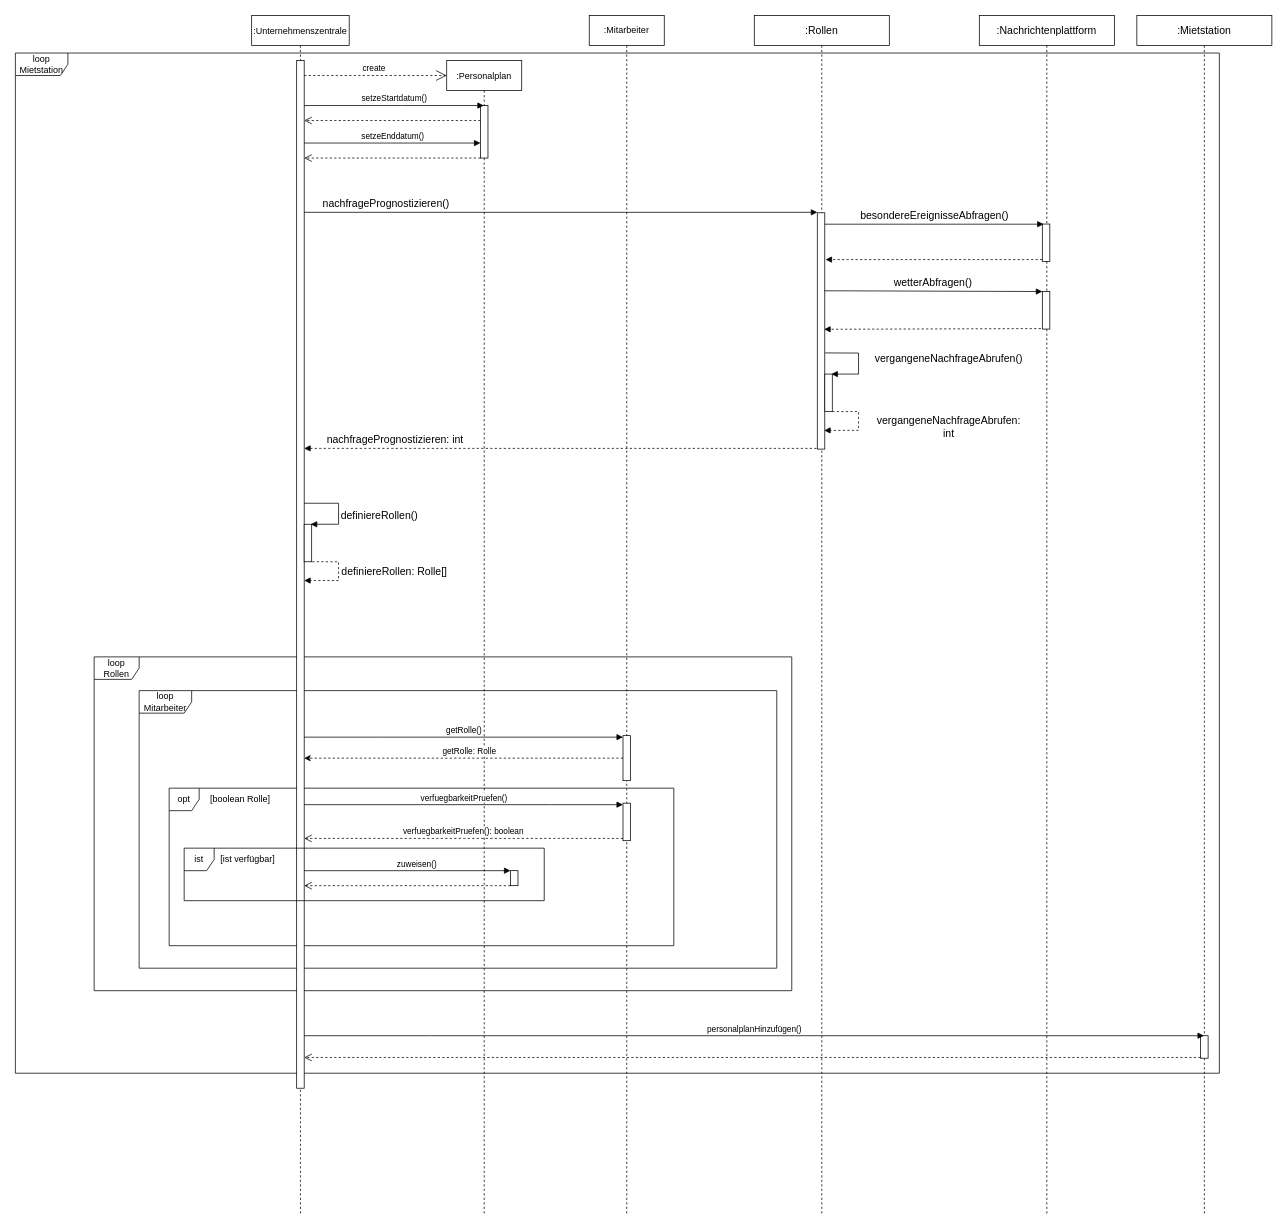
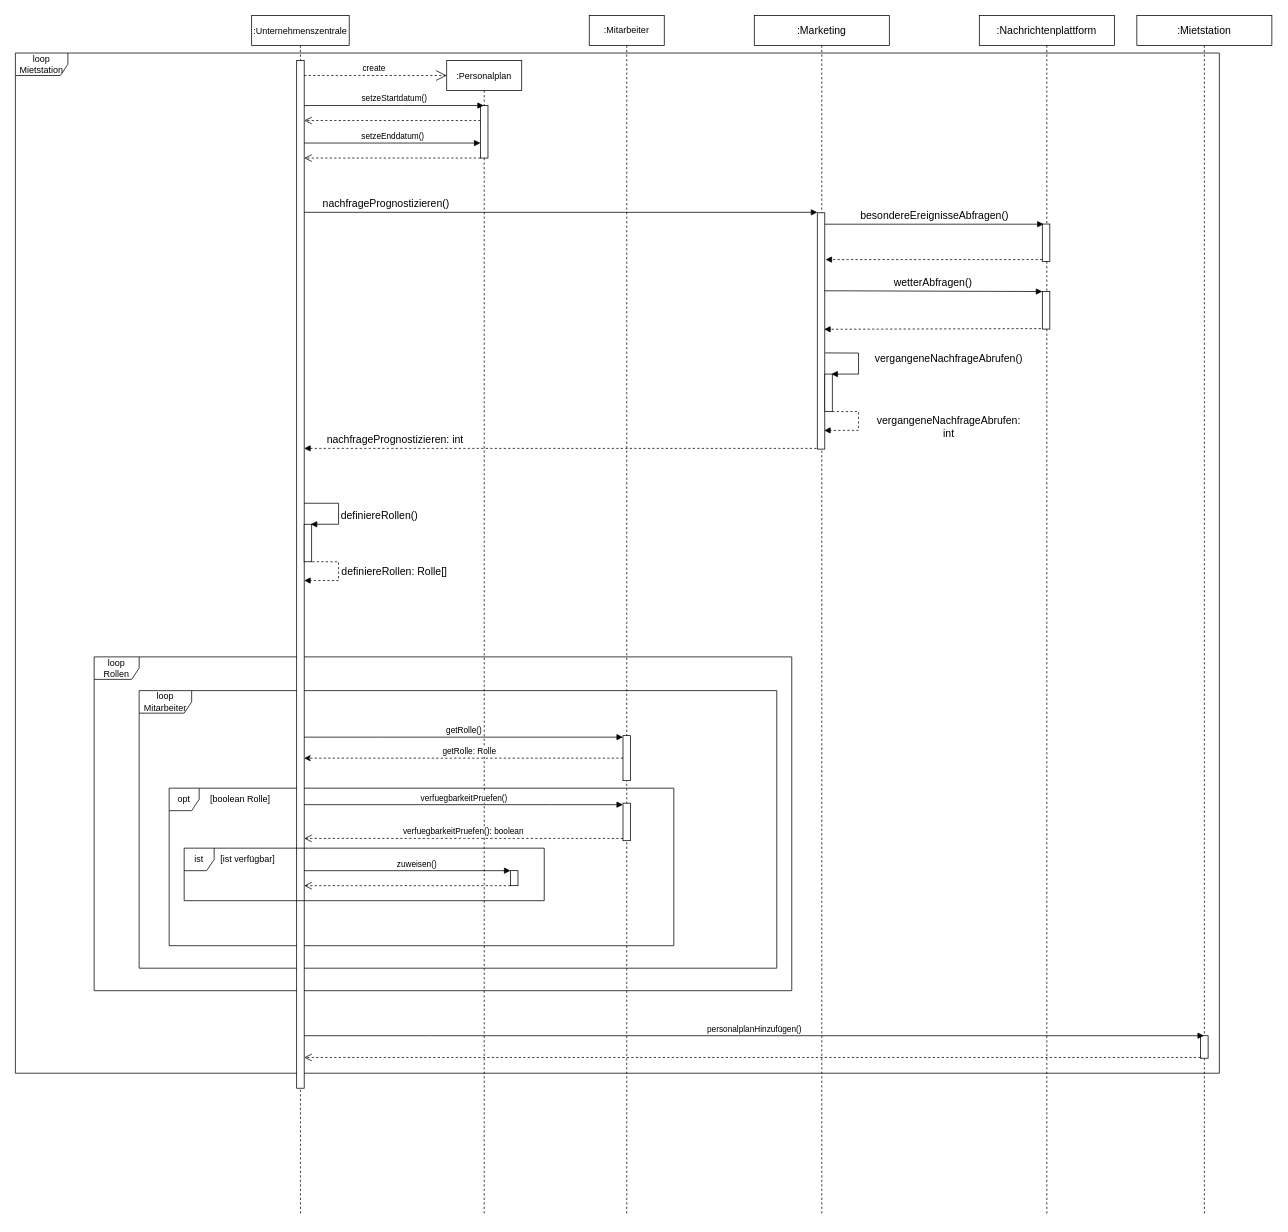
(822, 30) -> (822, 30)
